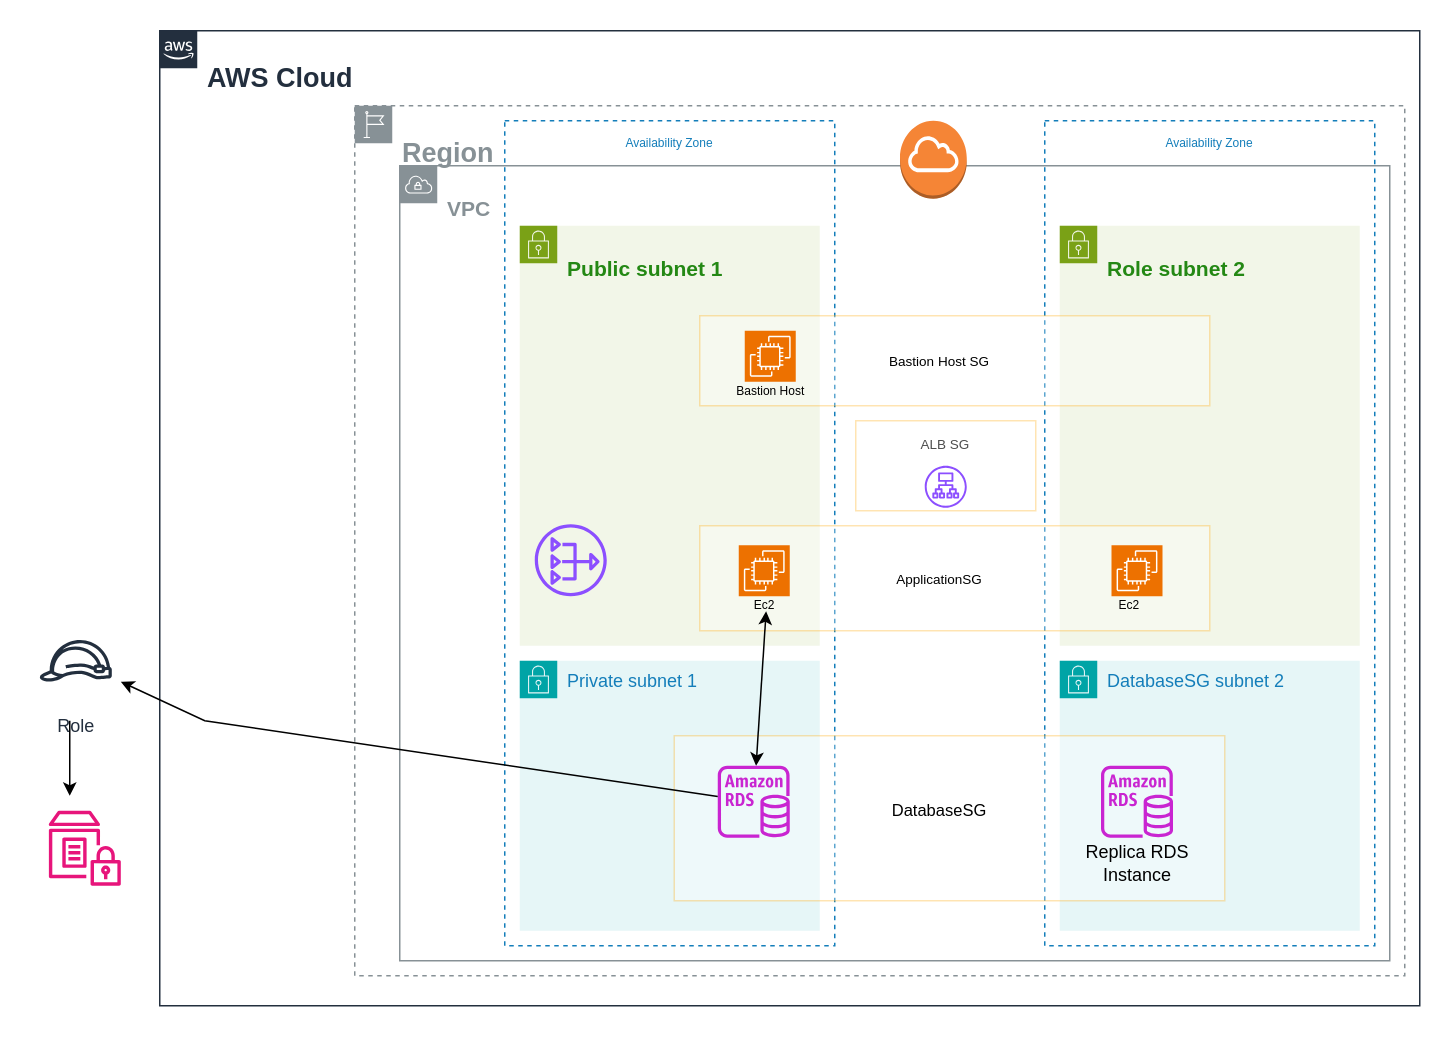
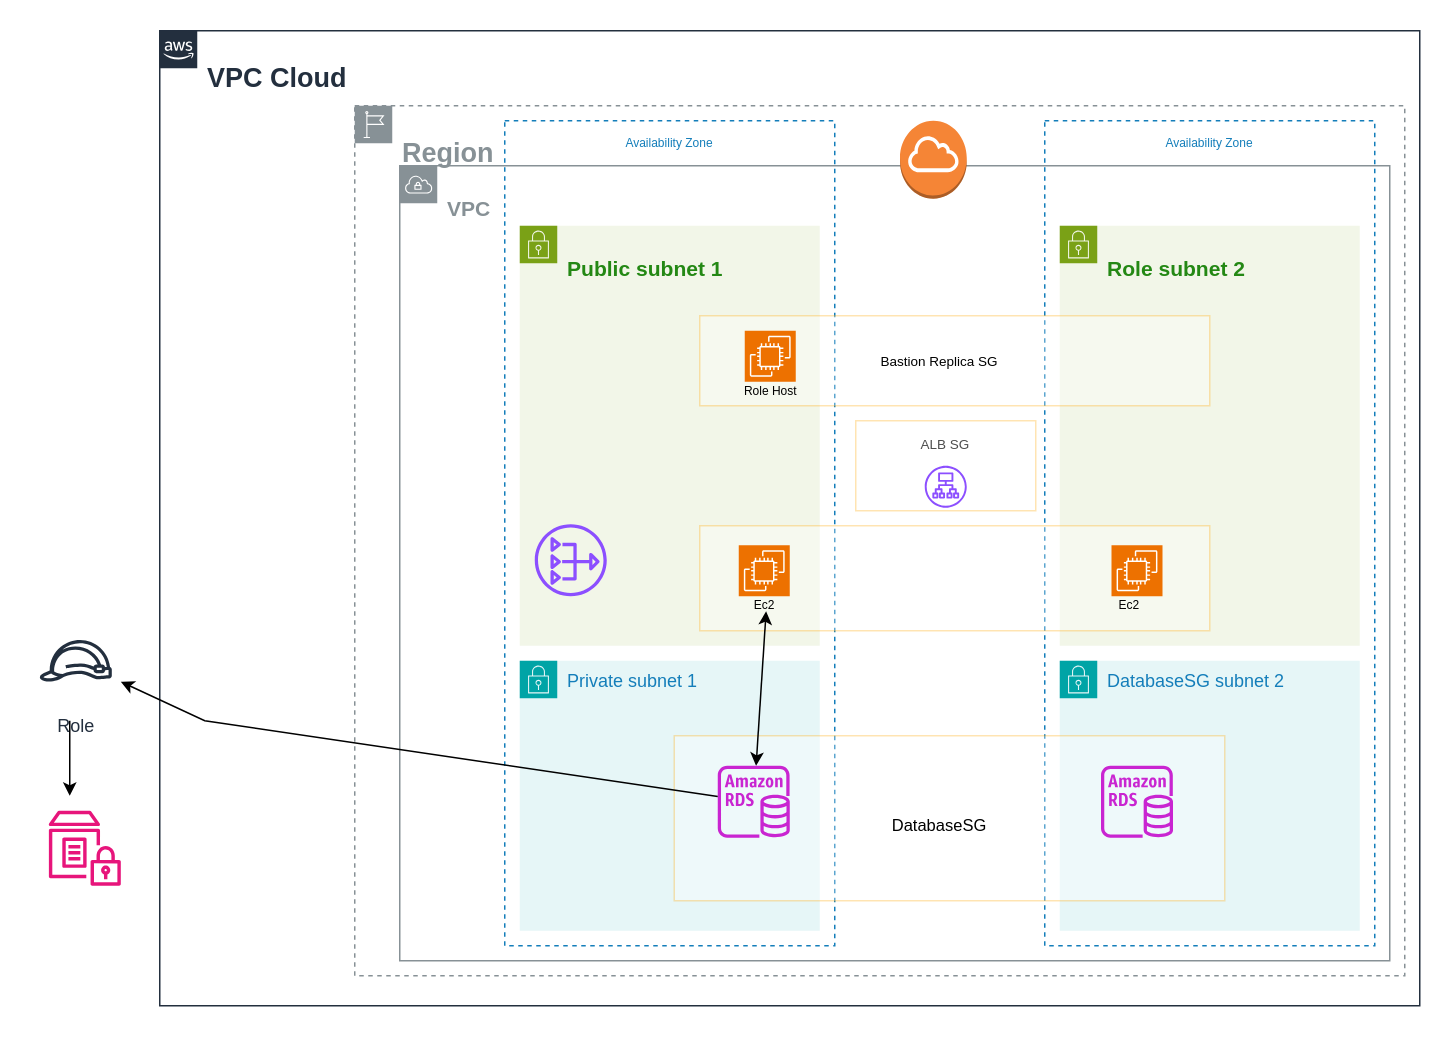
(248, 52) -> (248, 52)
(940, 361) -> (940, 361)
(771, 389) -> (771, 389)
(940, 578) -> none
(940, 811) -> (940, 826)
(1137, 863) -> none
